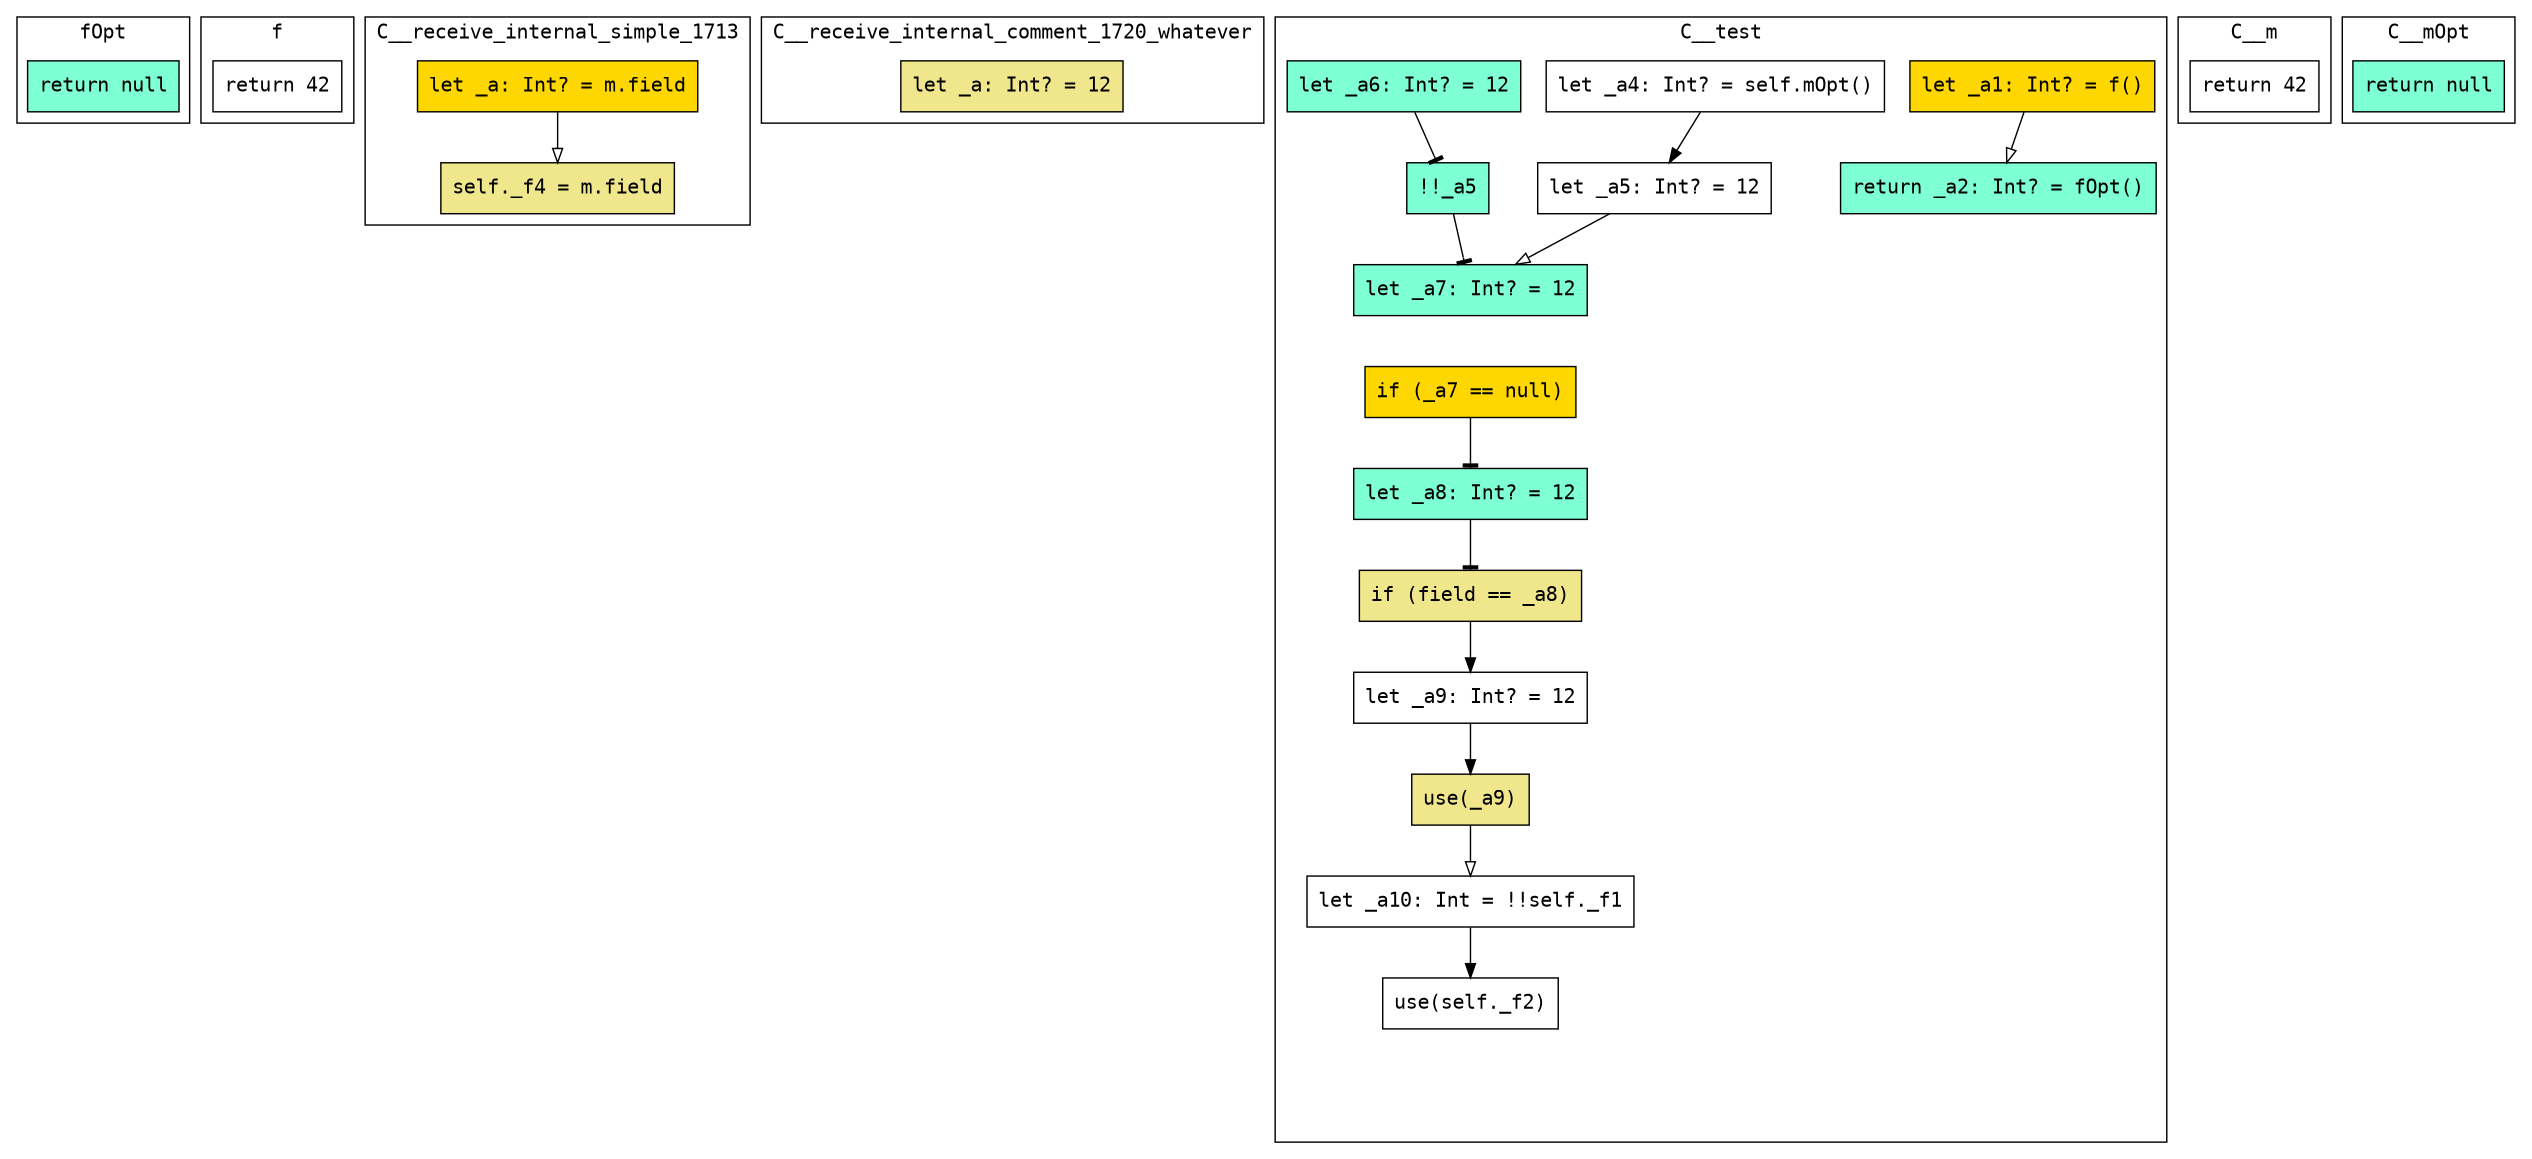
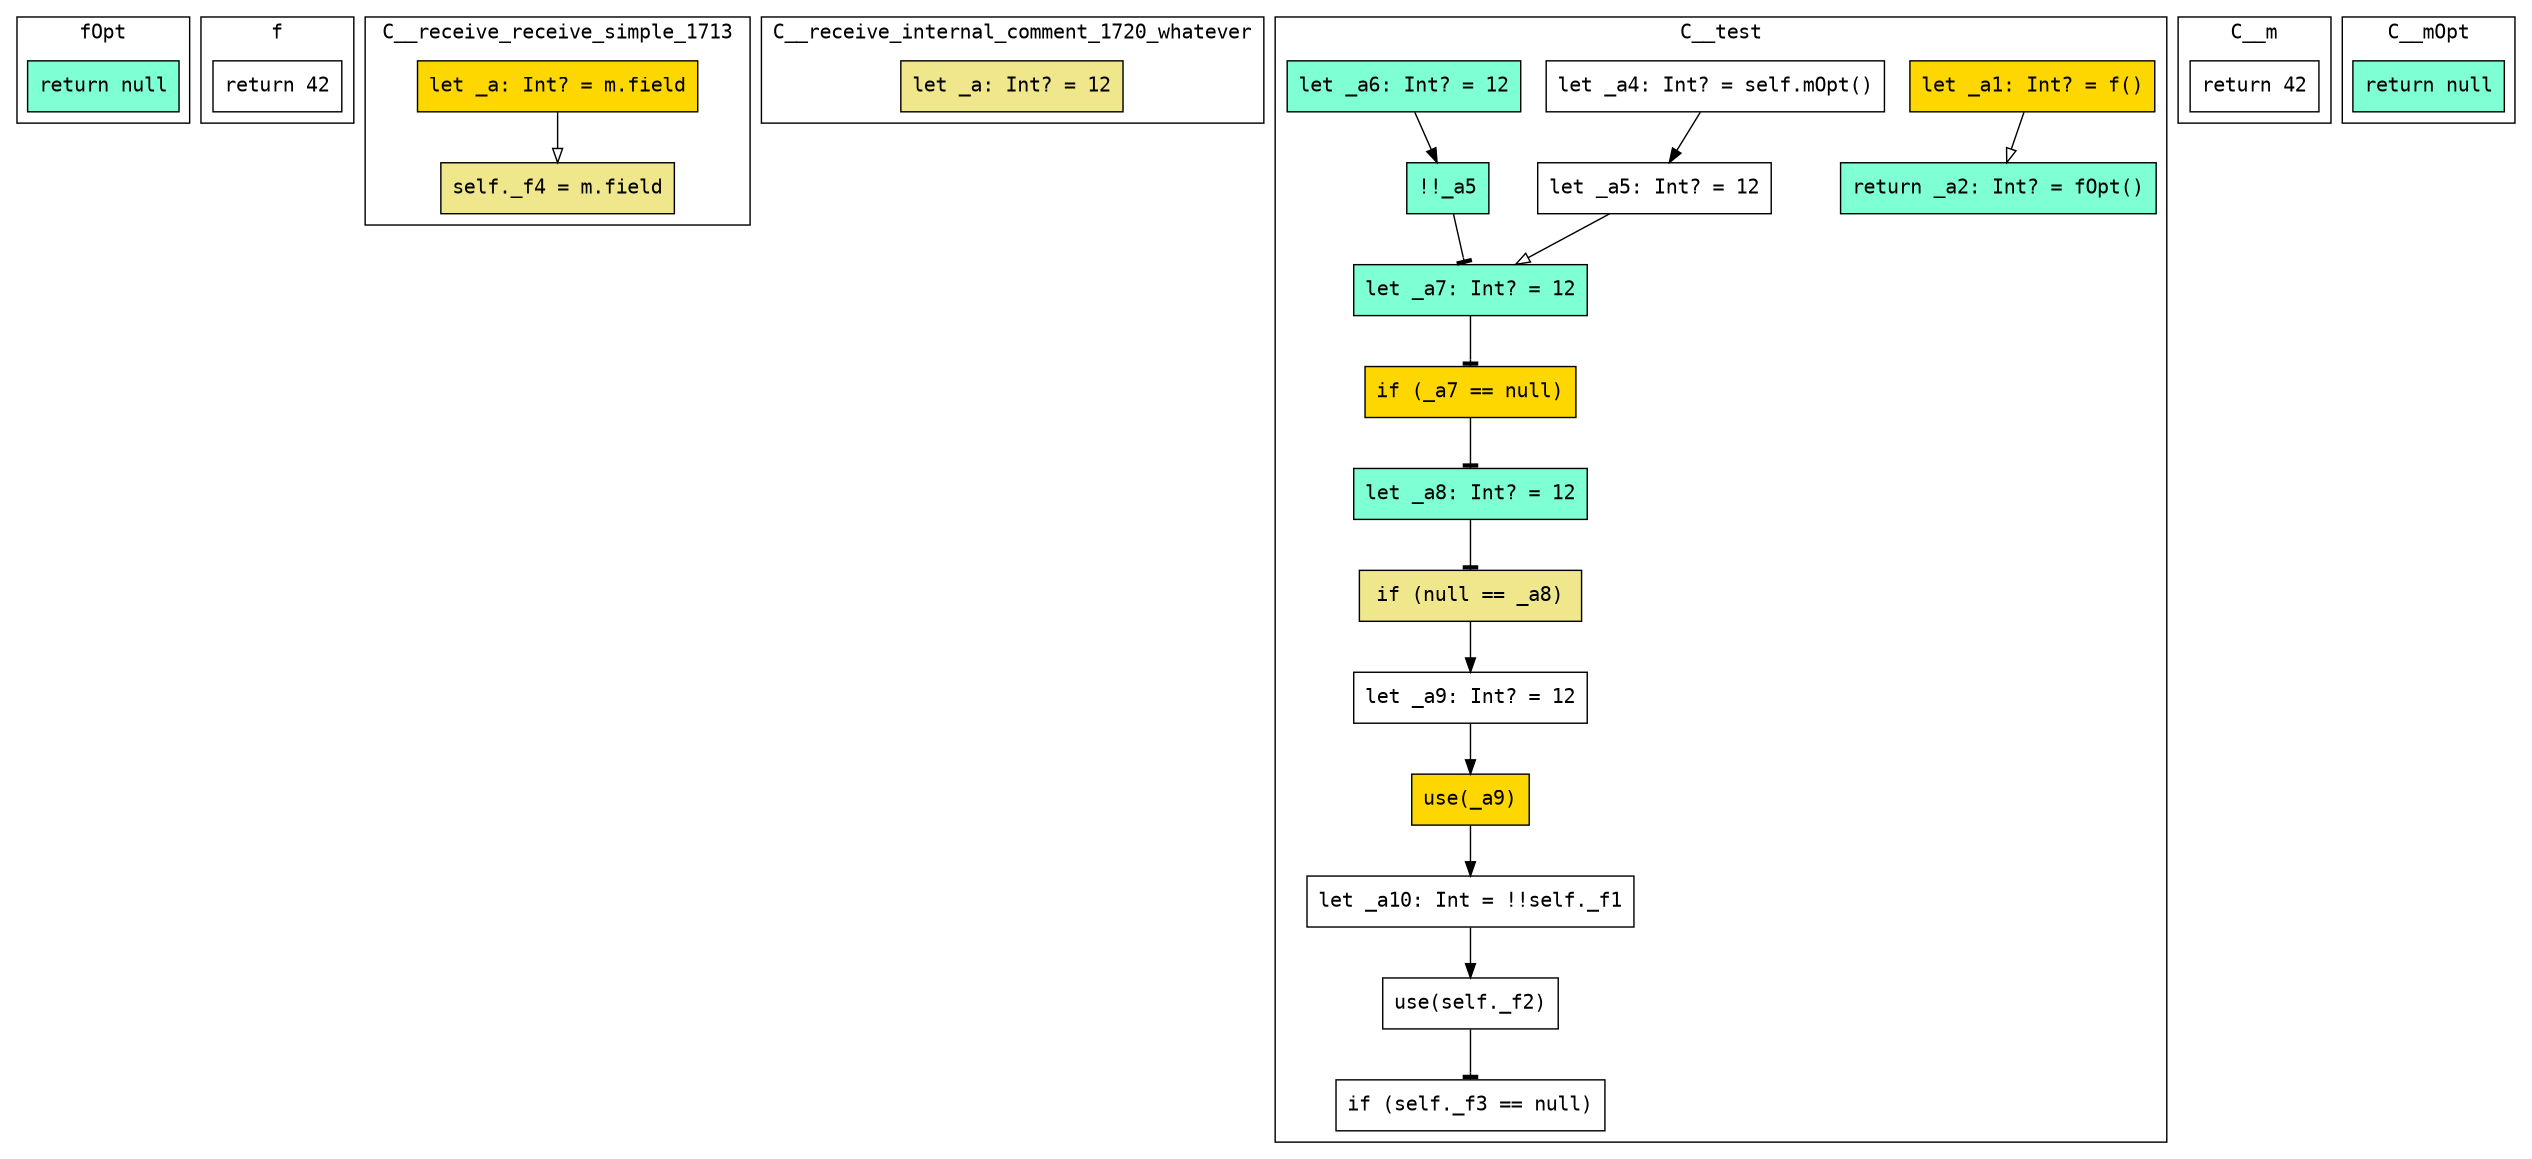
(558, 33) -> (558, 33)
(1424, 134) -> (1424, 134)
none -> (1470, 338)
(1470, 596) -> (1470, 596)
(1470, 800) -> (1470, 800)
(1470, 844) -> (1470, 844)
none -> (1470, 1105)
